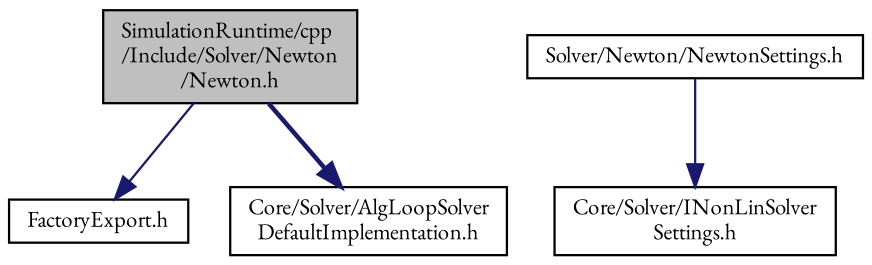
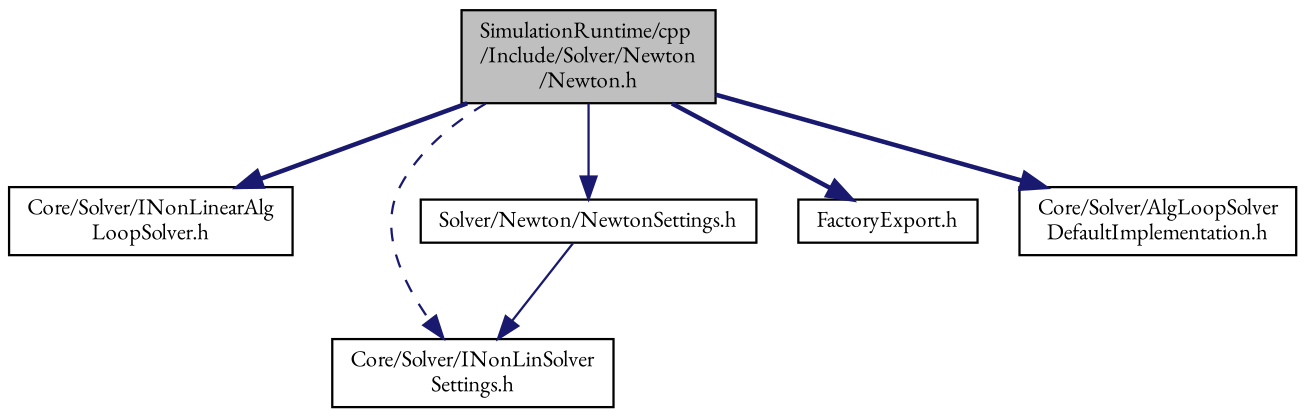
none -> (589, 140)
(161, 143) -> (751, 146)
none -> (396, 197)
none -> (151, 221)
